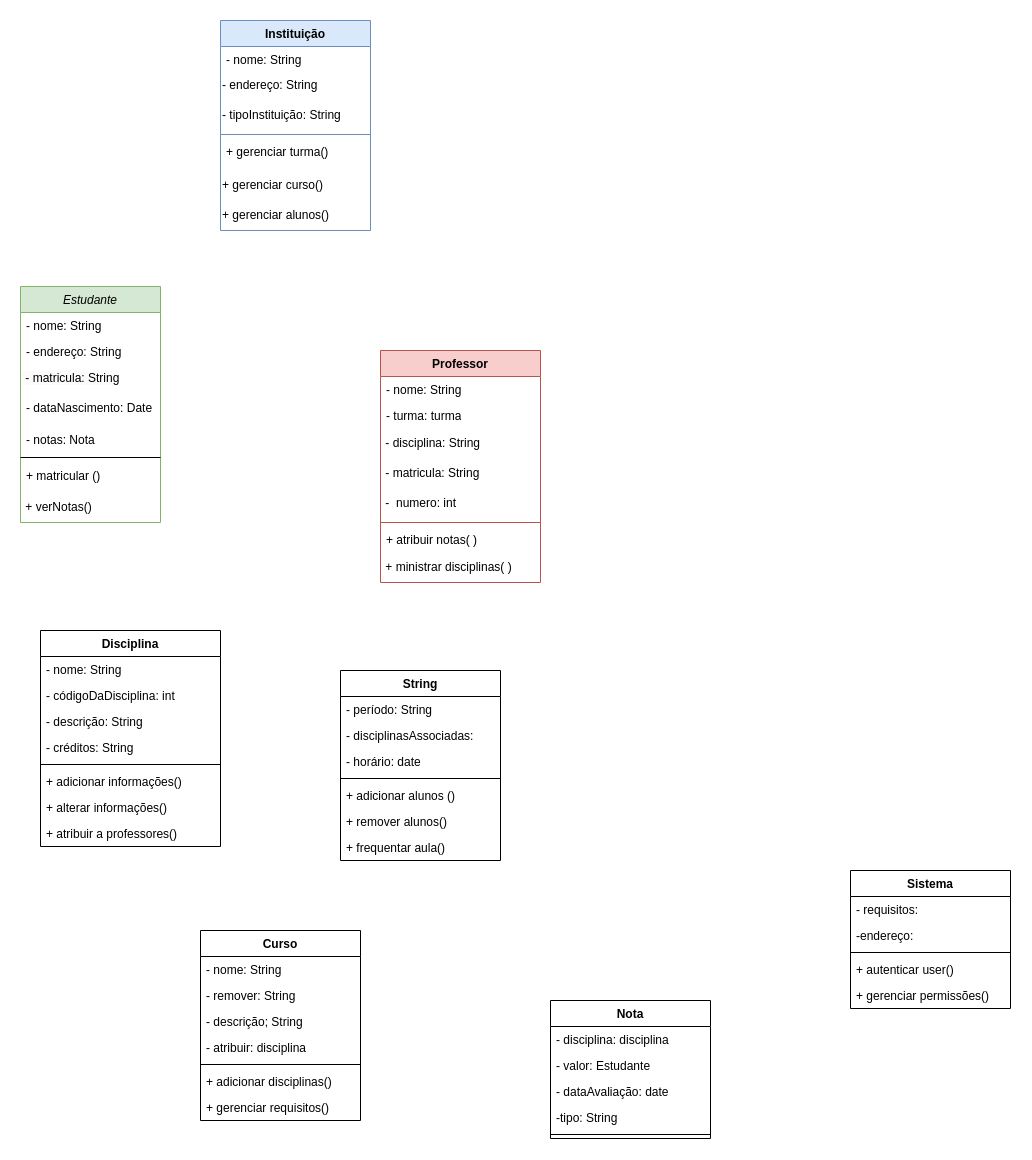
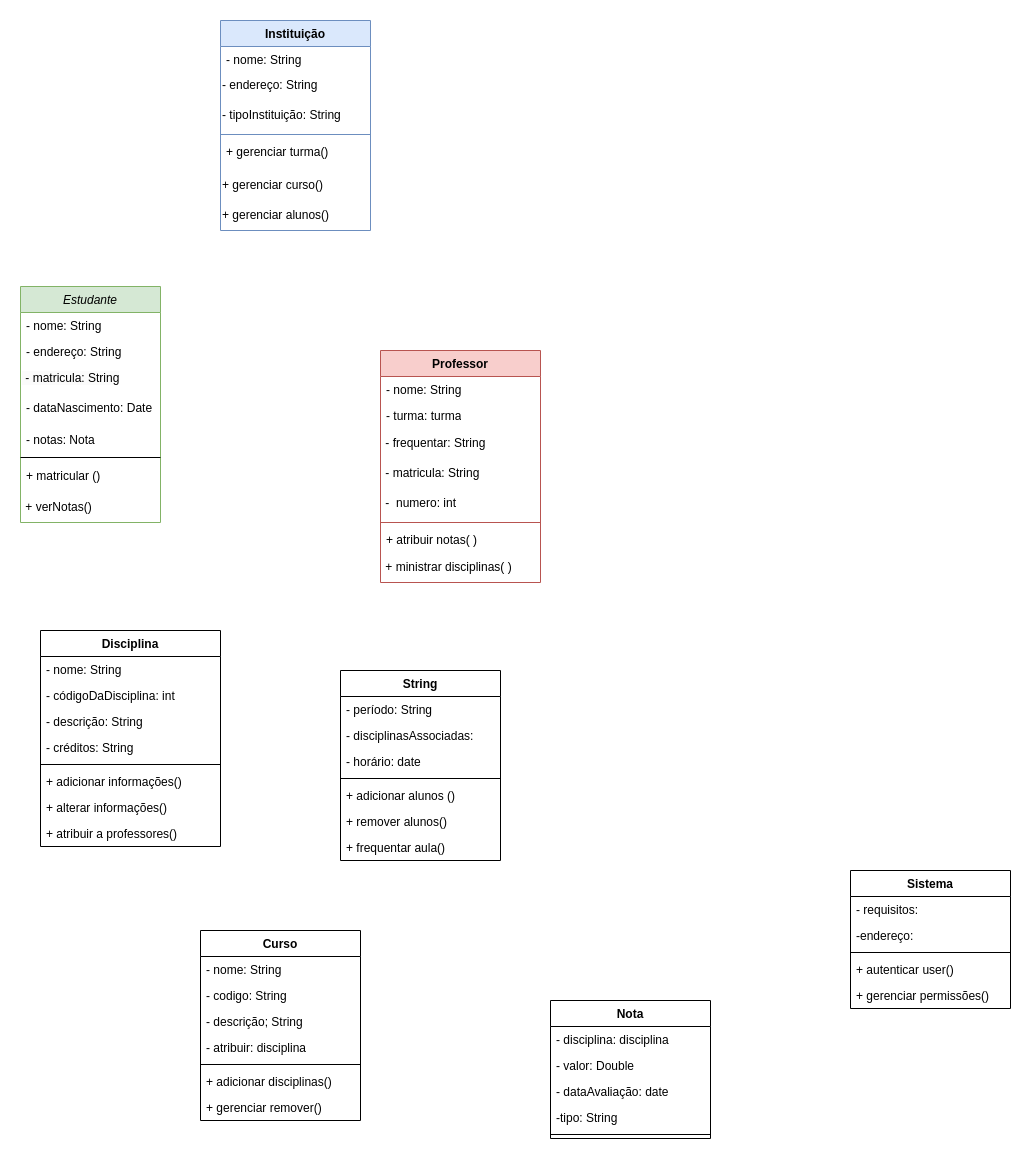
(437, 444) -> (443, 444)
(257, 997) -> (252, 997)
(611, 1067) -> (599, 1067)
(279, 1109) -> (272, 1109)
